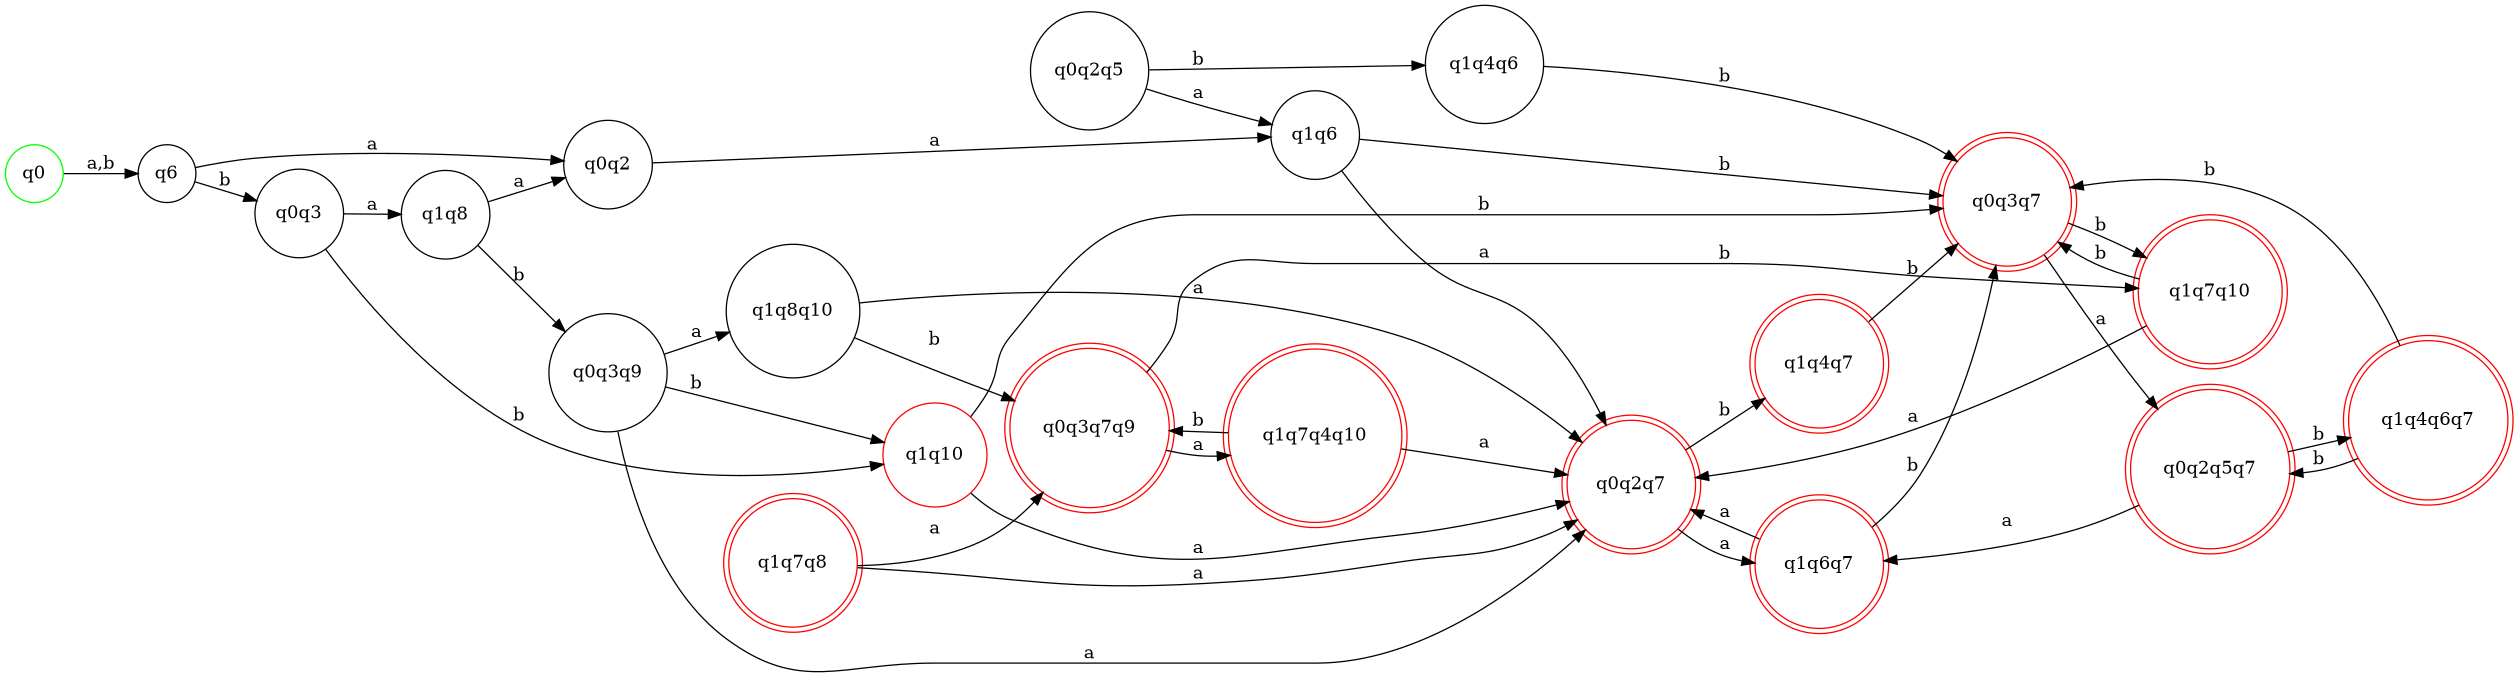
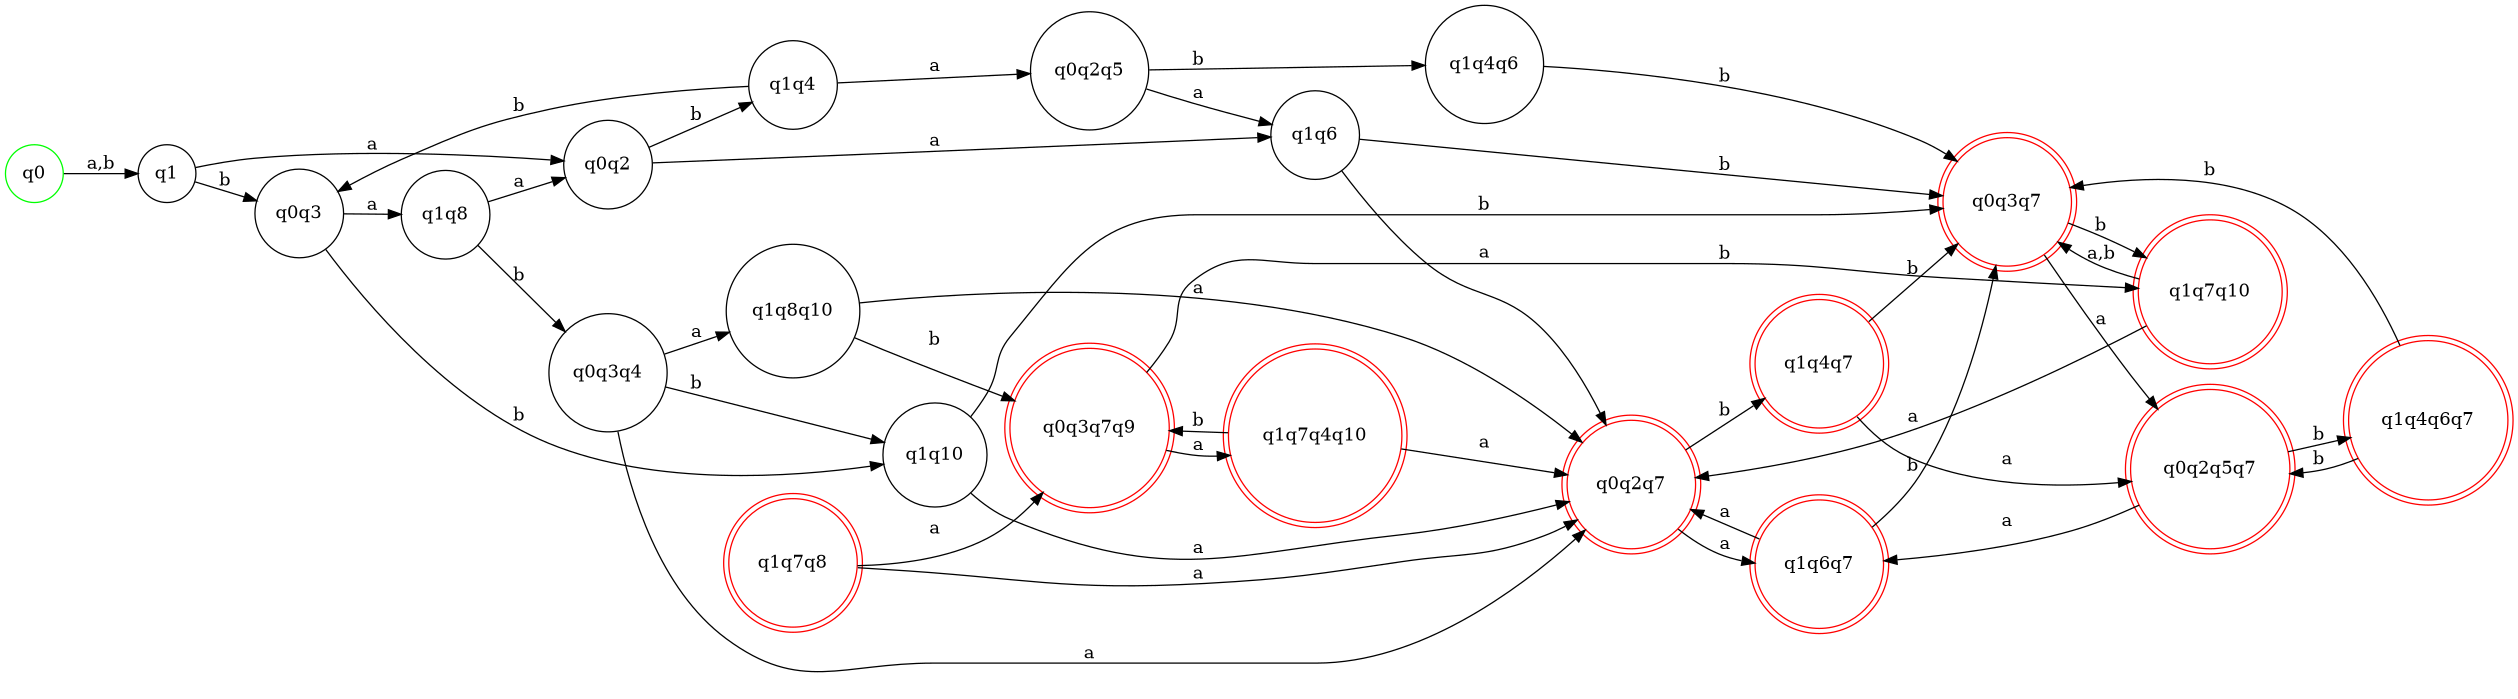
none -> (793, 85)
(167, 174) -> (167, 174)
(2101, 254) -> (2101, 254)
(608, 373) -> (608, 373)
(935, 455) -> (935, 455)
none -> (1979, 478)
